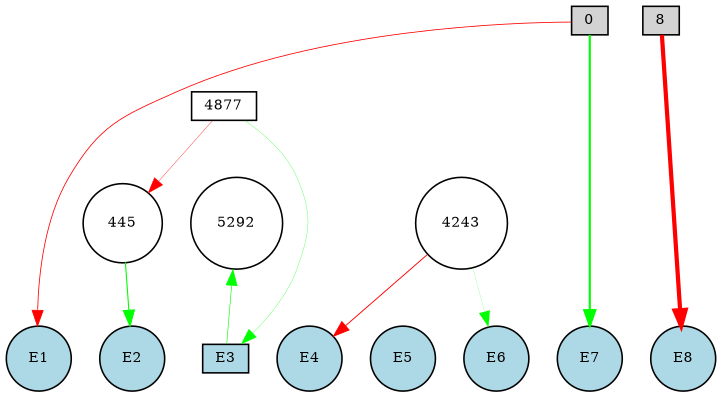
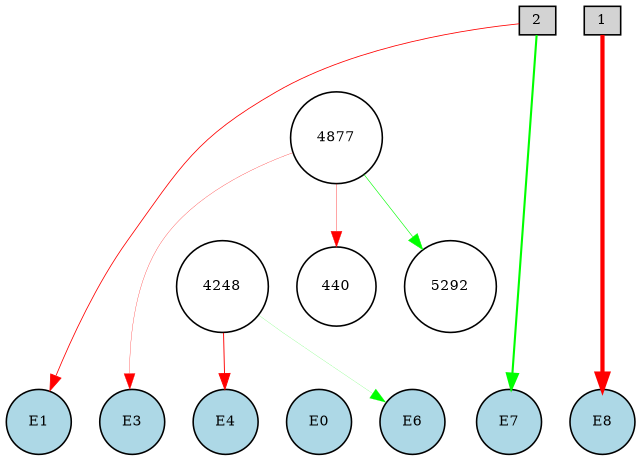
(590, 21) -> (538, 21)
(661, 21) -> (602, 21)
(224, 106) -> (336, 138)
(123, 223) -> (336, 287)
(308, 223) -> (169, 233)
(462, 223) -> (222, 287)
(229, 315) -> (388, 206)
(132, 359) -> none
(226, 359) -> (132, 422)
(403, 359) -> (319, 422)
